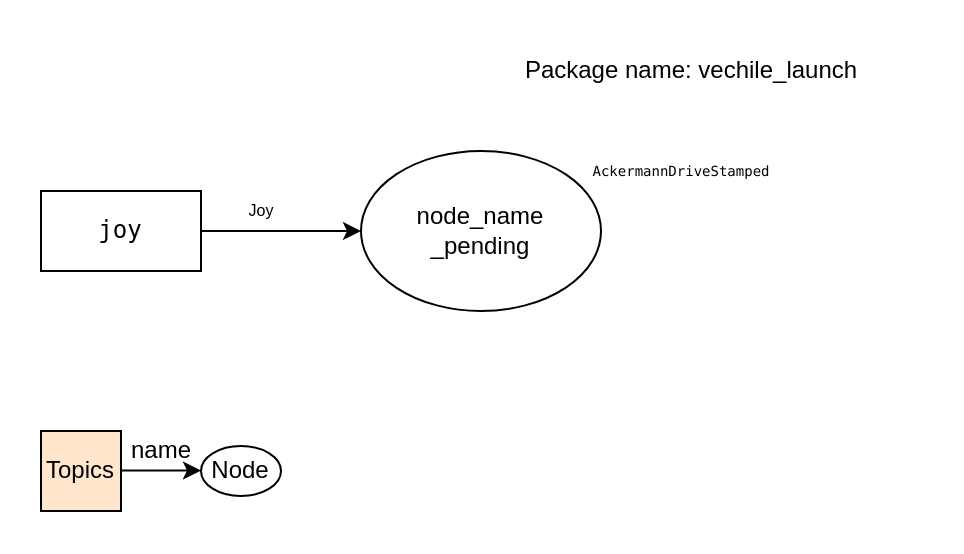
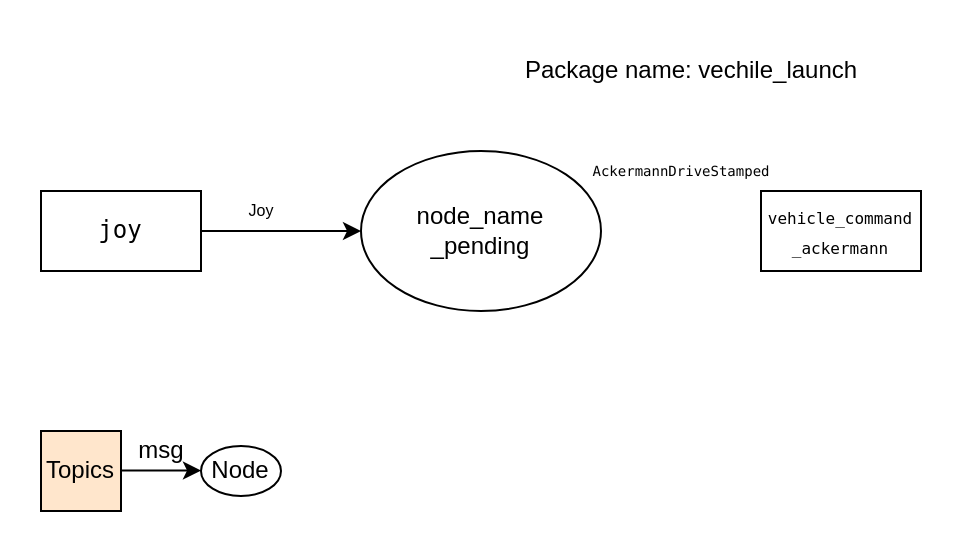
none -> (841, 231)
(162, 451) -> (162, 451)
